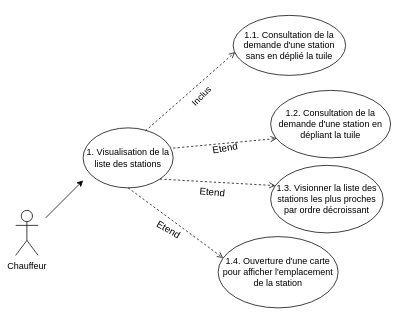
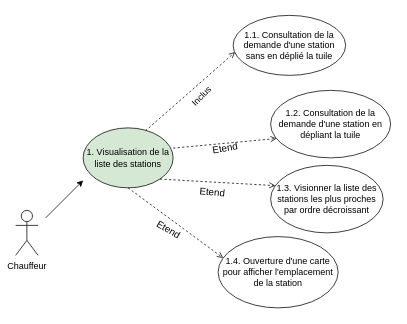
(128, 158) -> (128, 158)
